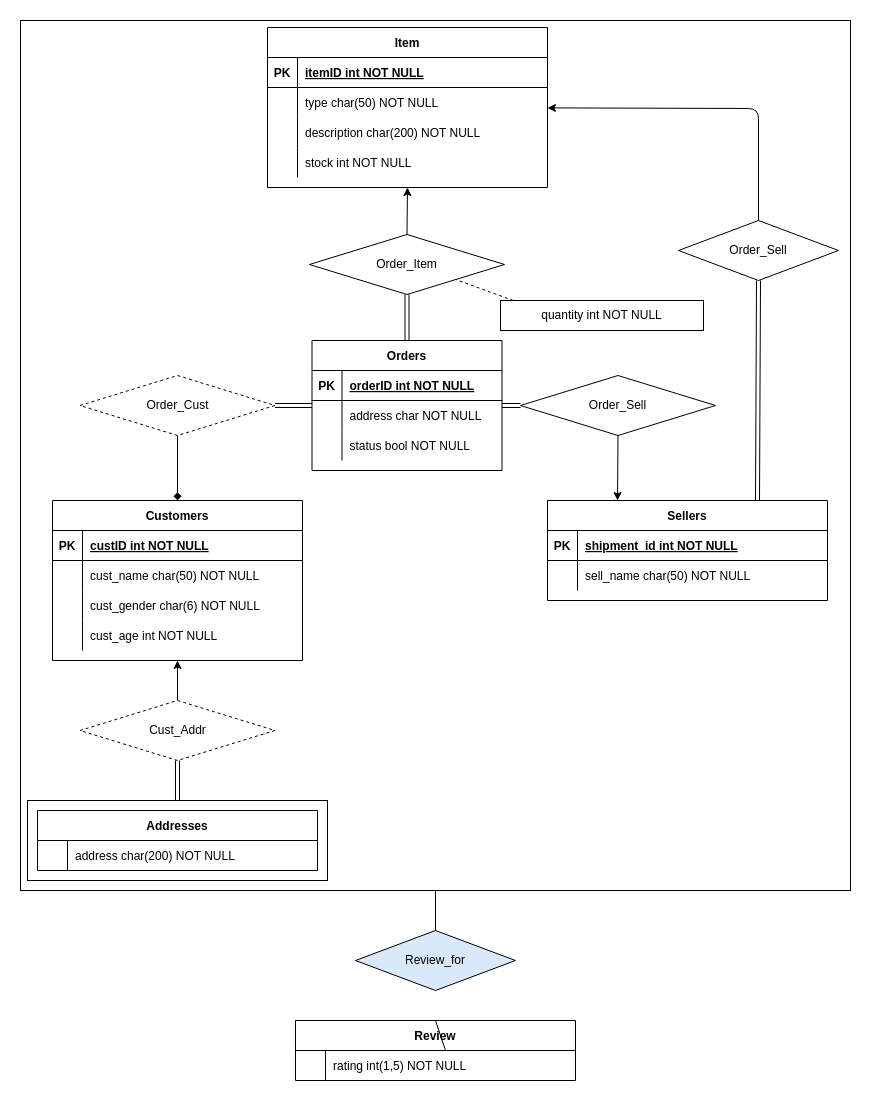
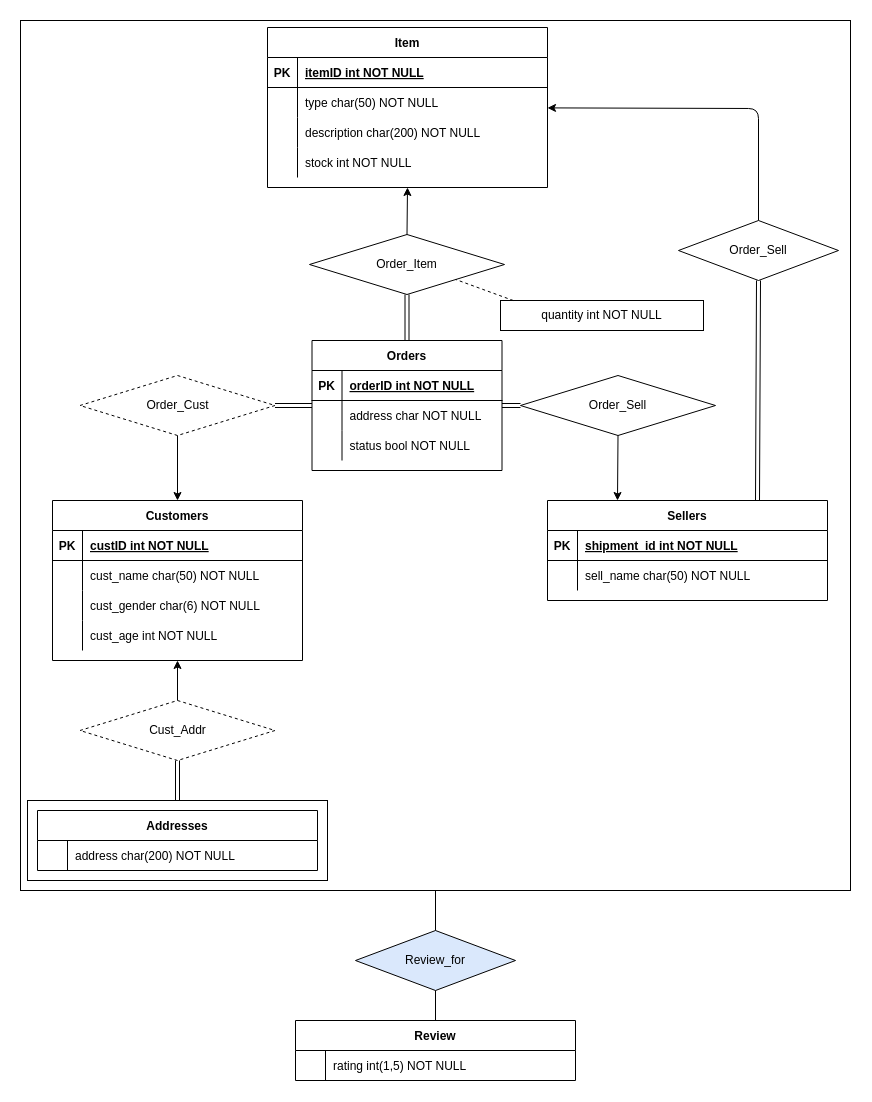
(178, 491) -> (178, 492)
(440, 1034) -> (436, 1006)
